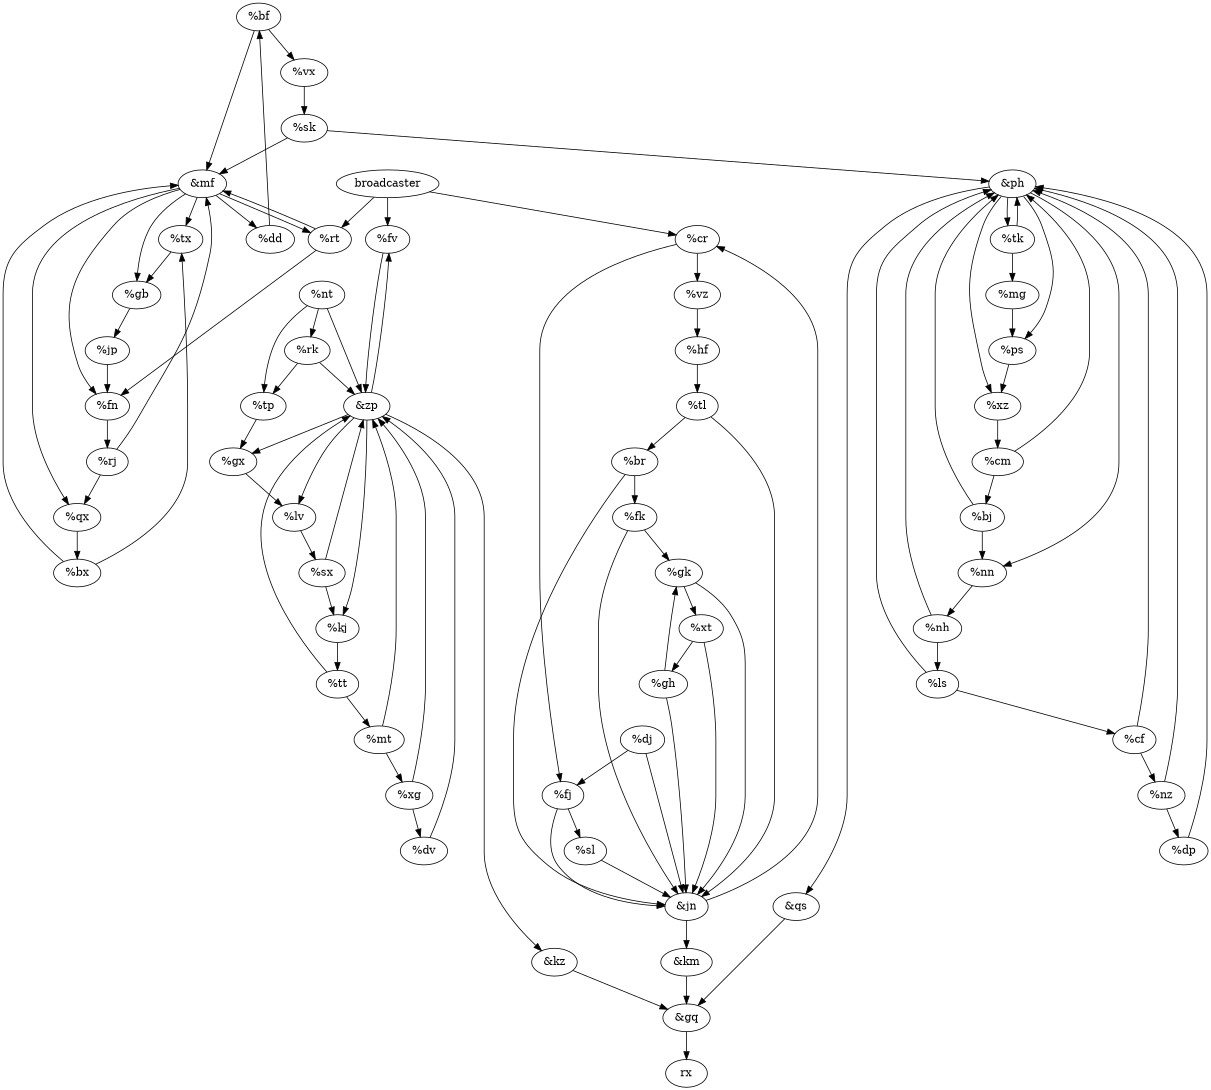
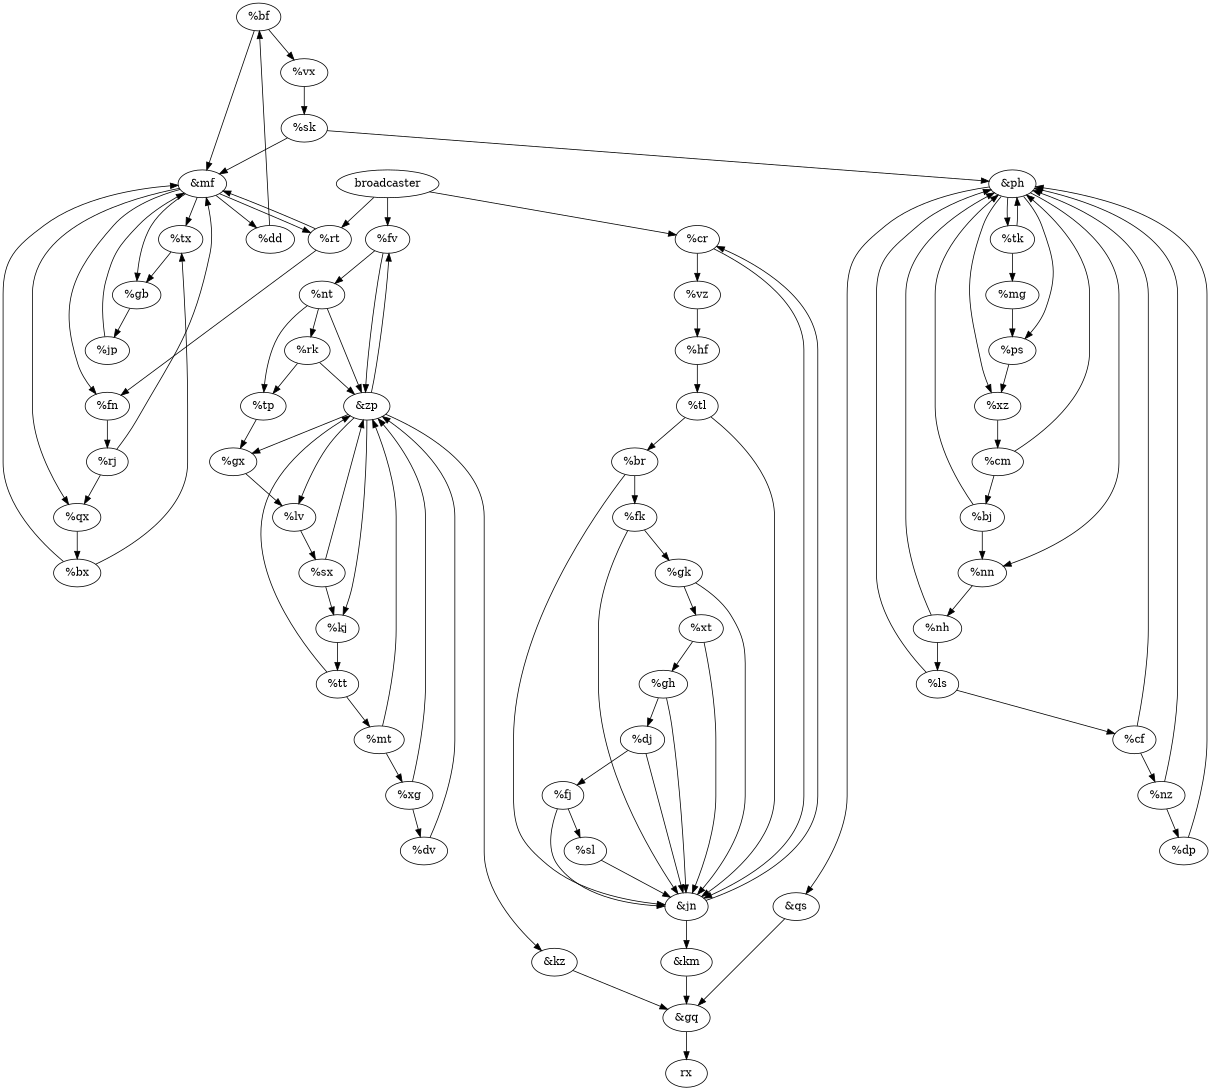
none -> (358, 265)
(107, 375) -> (116, 254)
(540, 470) -> (804, 573)
(669, 632) -> (654, 708)
